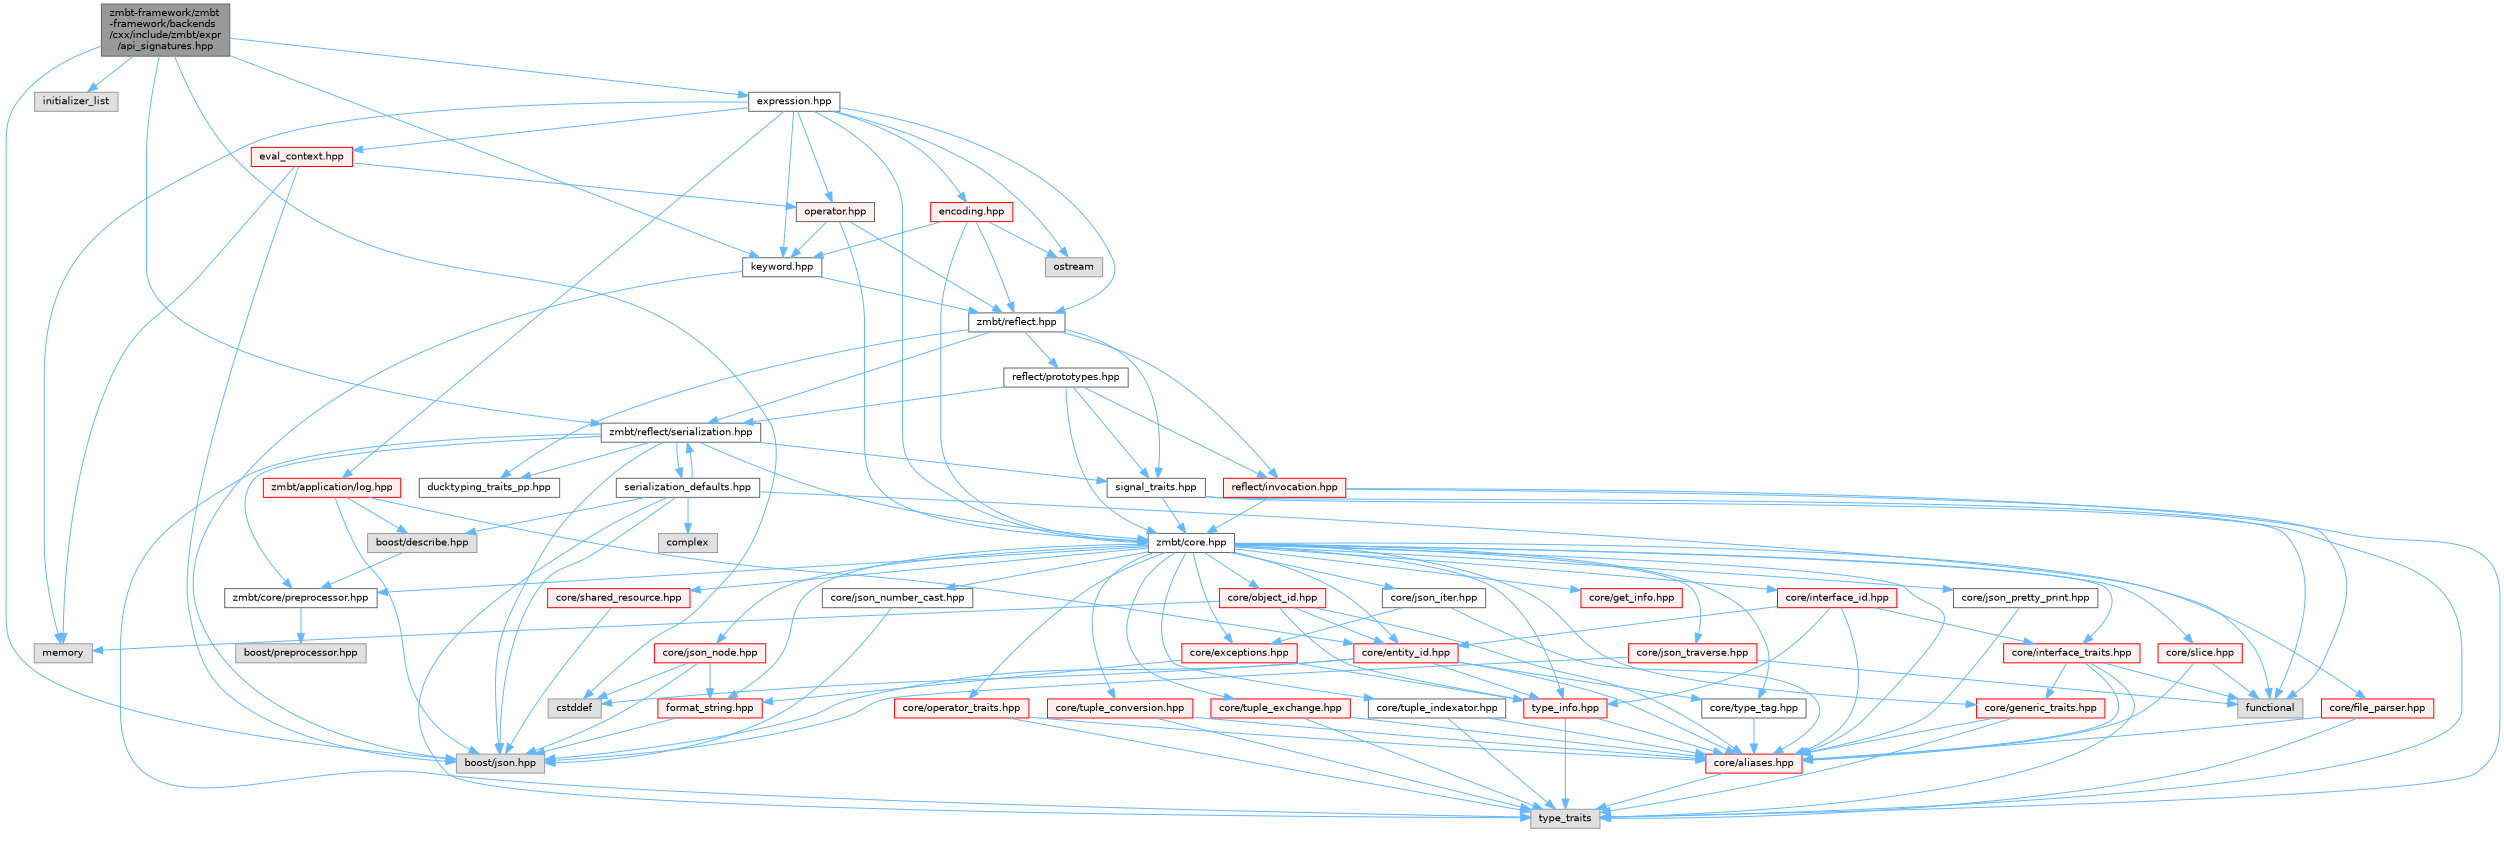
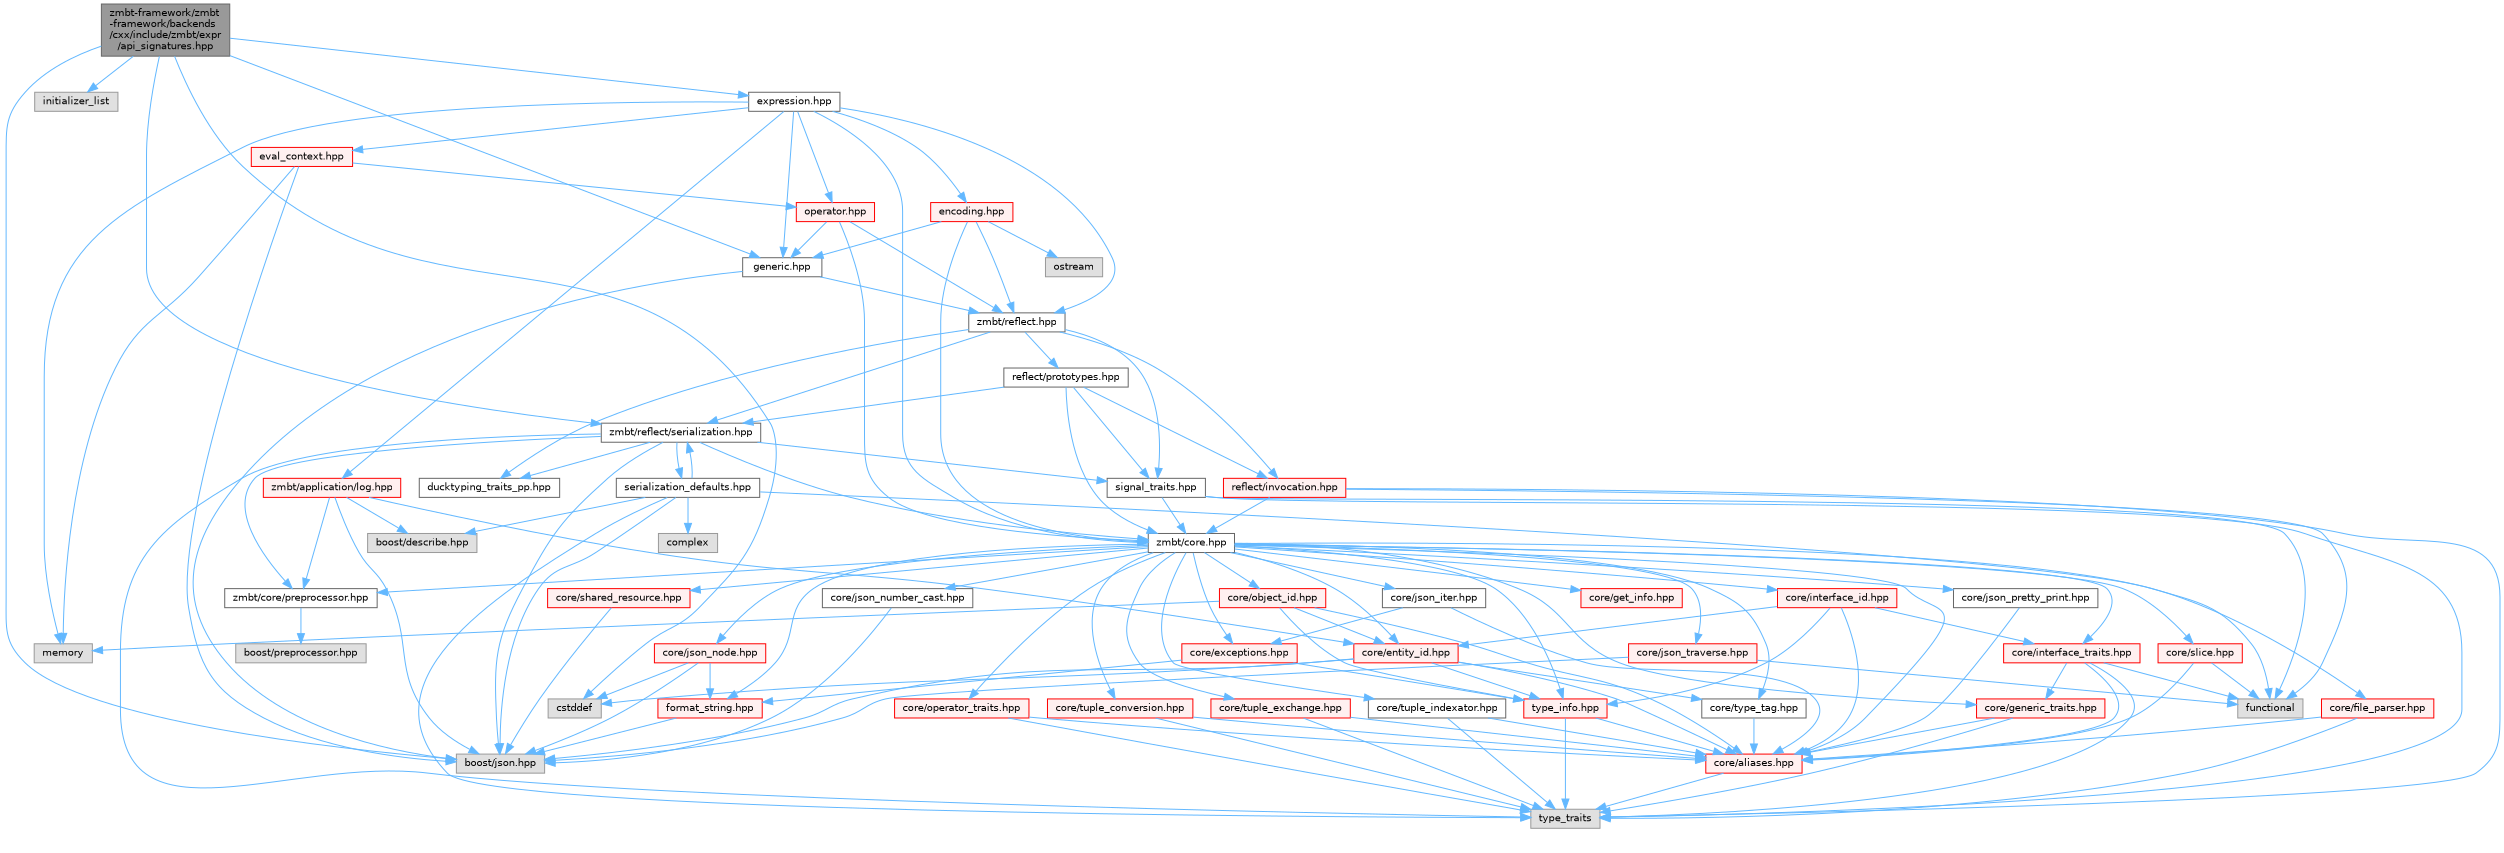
(962, 158) -> none
(835, 212) -> (835, 212)
(782, 267) -> (782, 267)
(363, 570) -> (318, 538)
